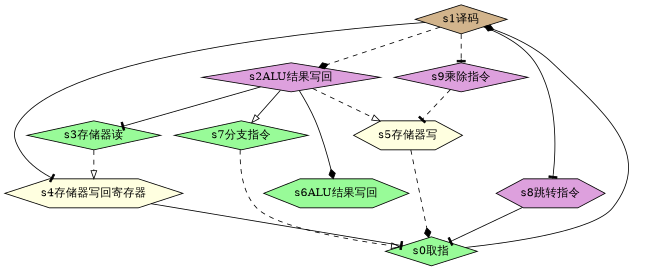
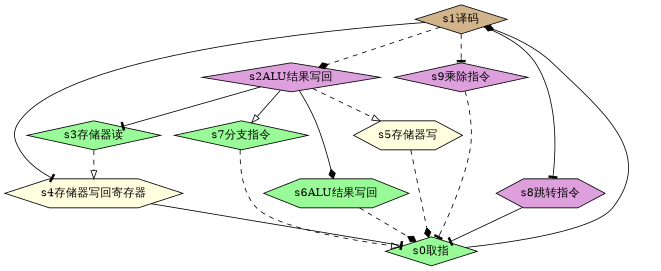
(437, 104) -> (467, 165)
none -> (384, 222)
